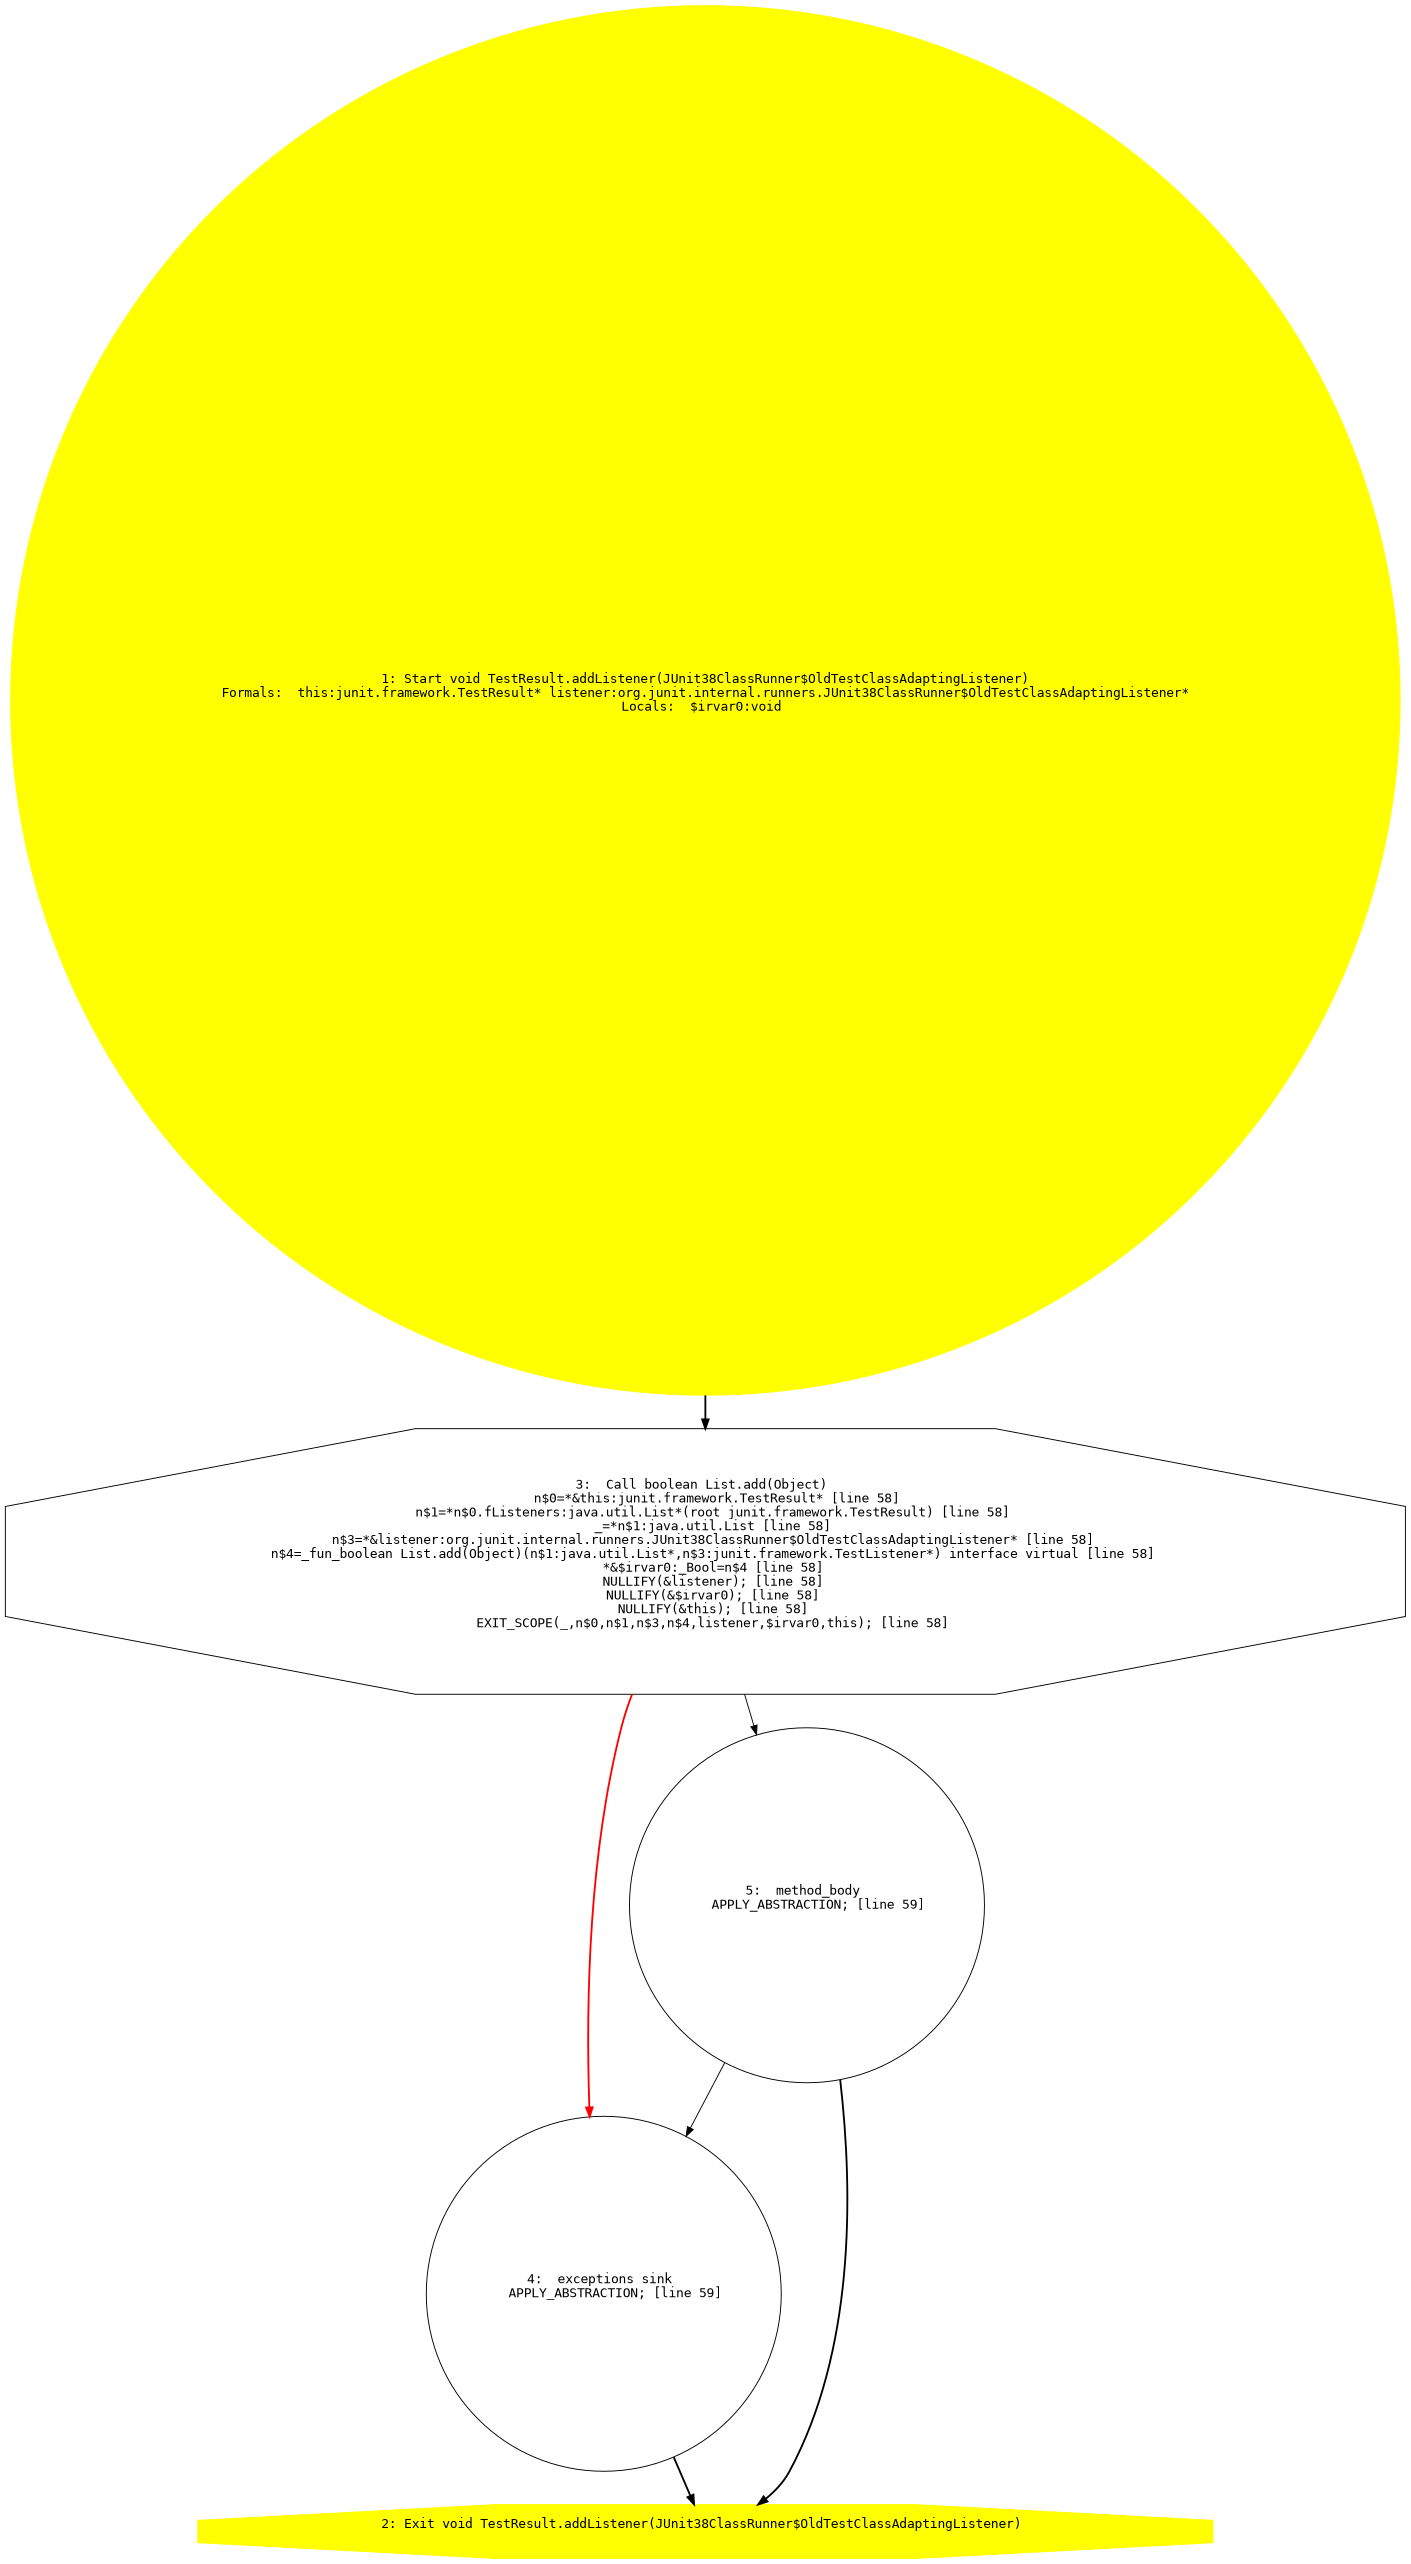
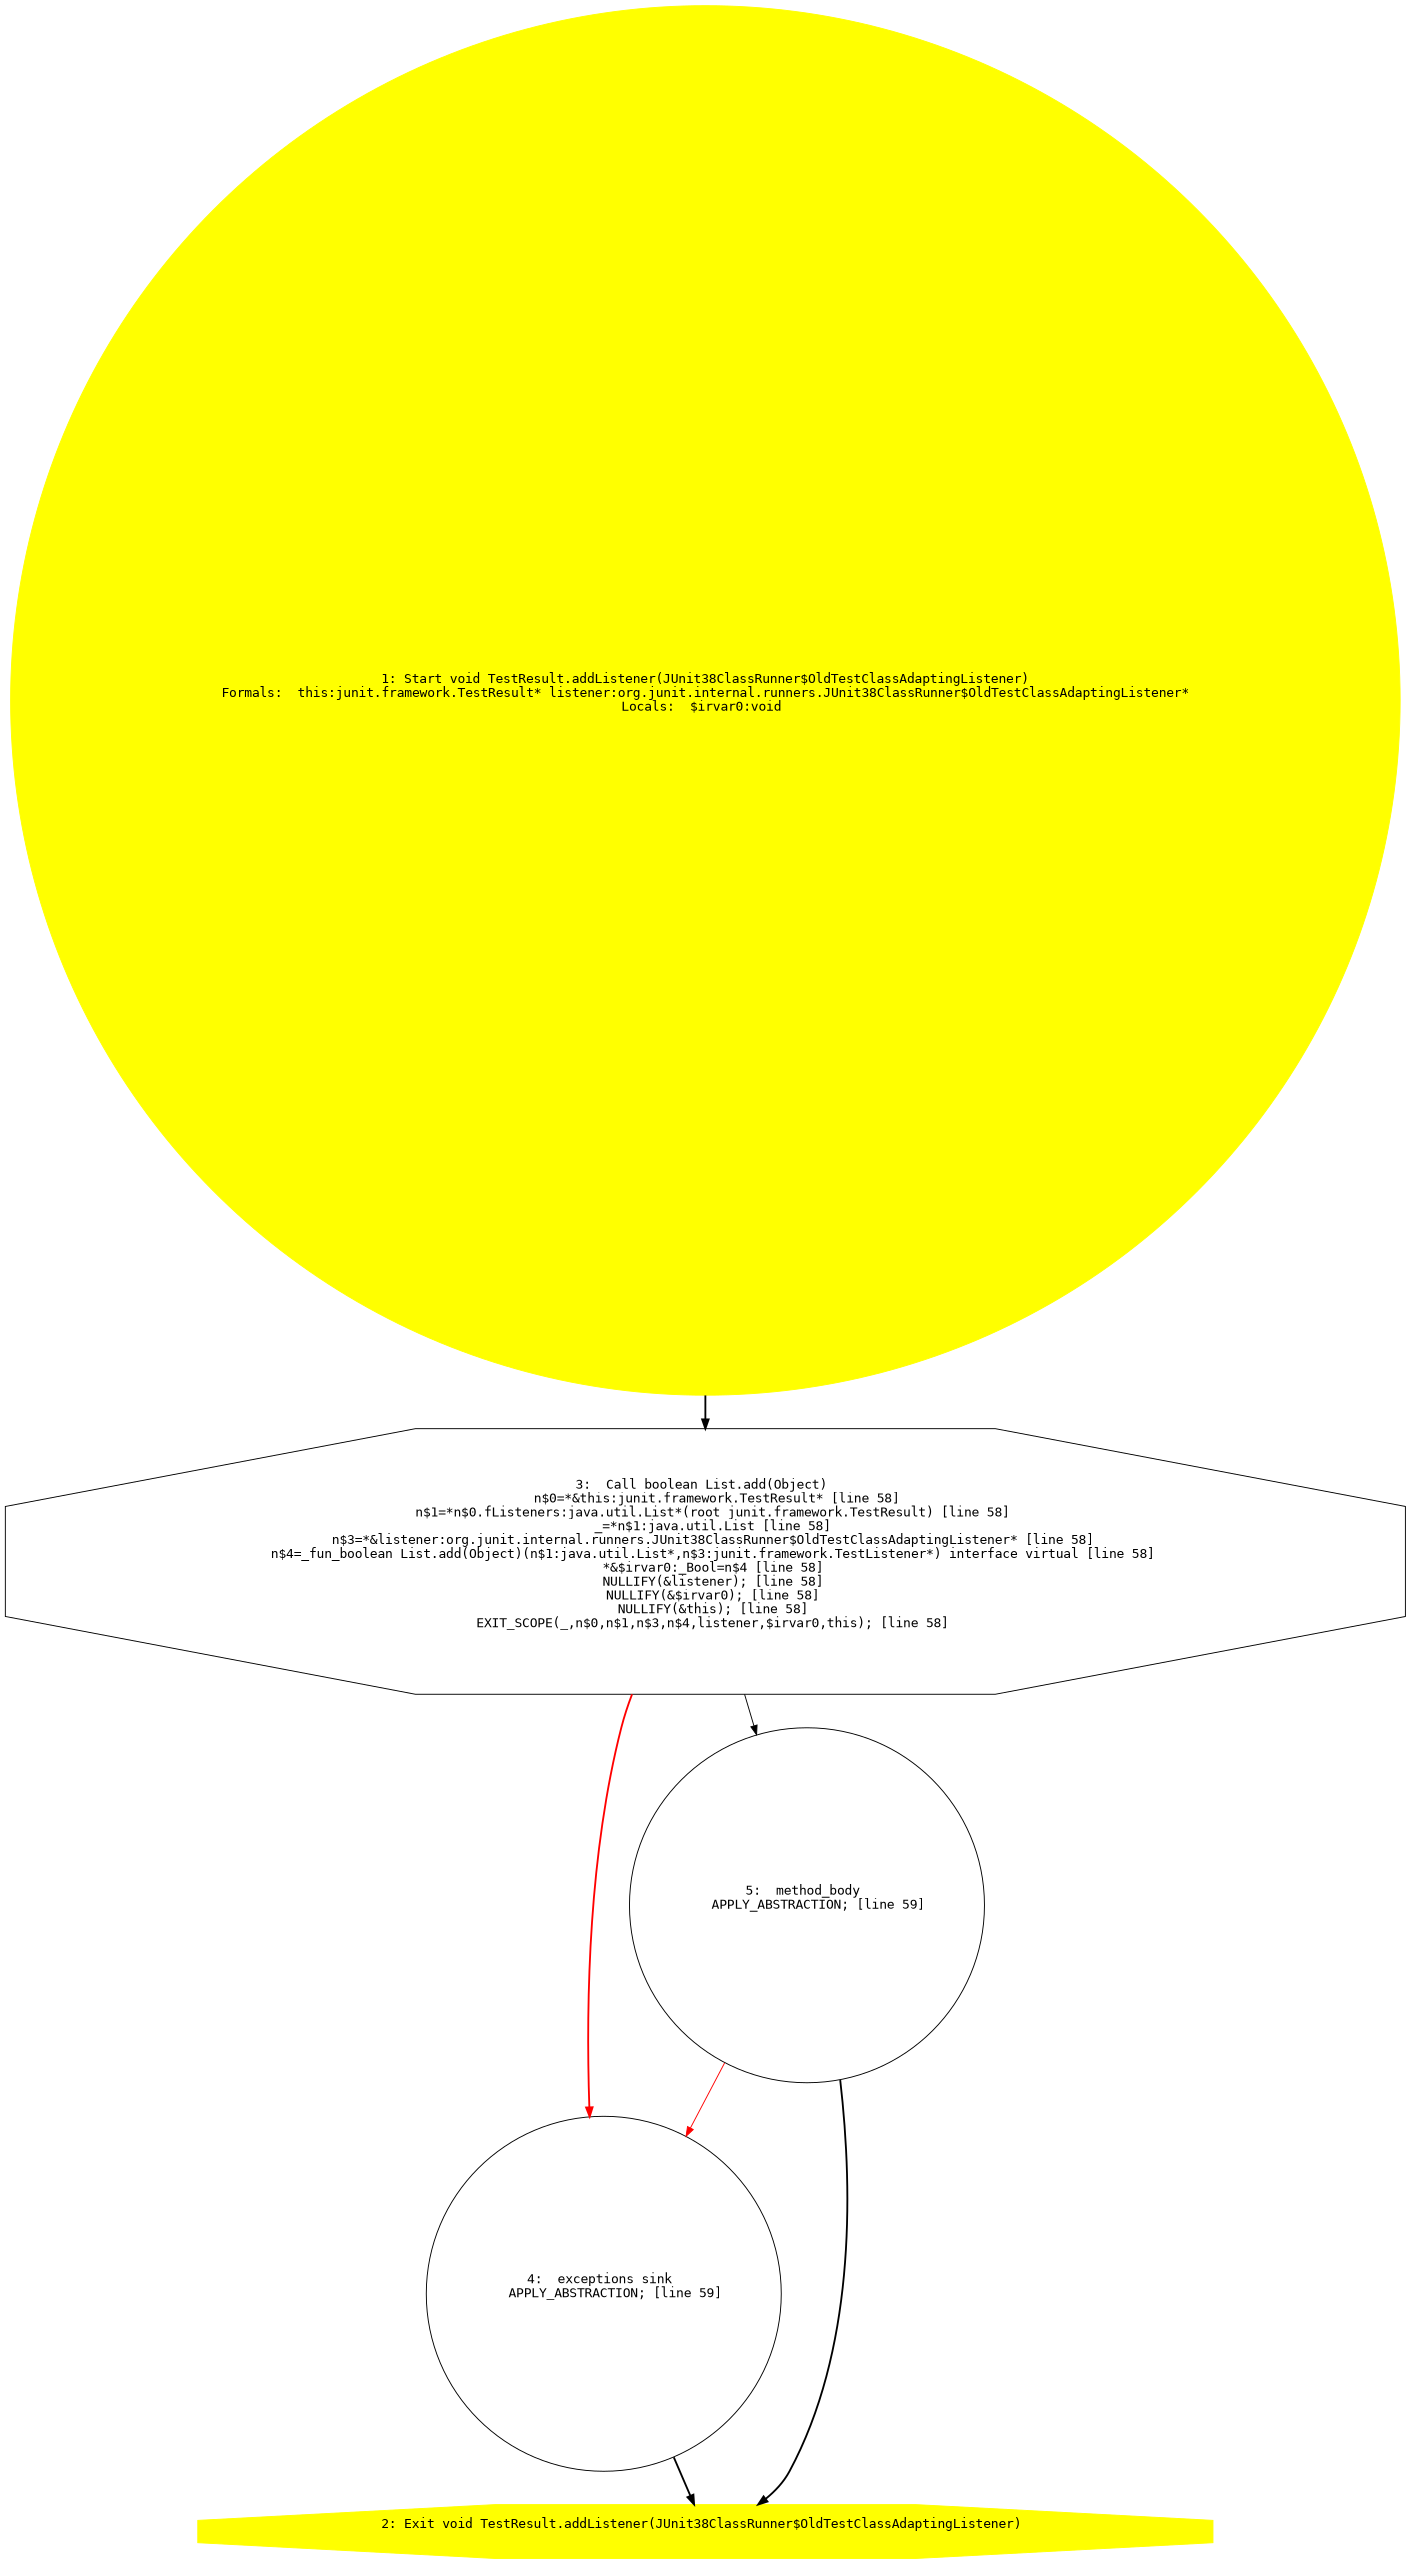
(708, 2095) -> (708, 2095)
